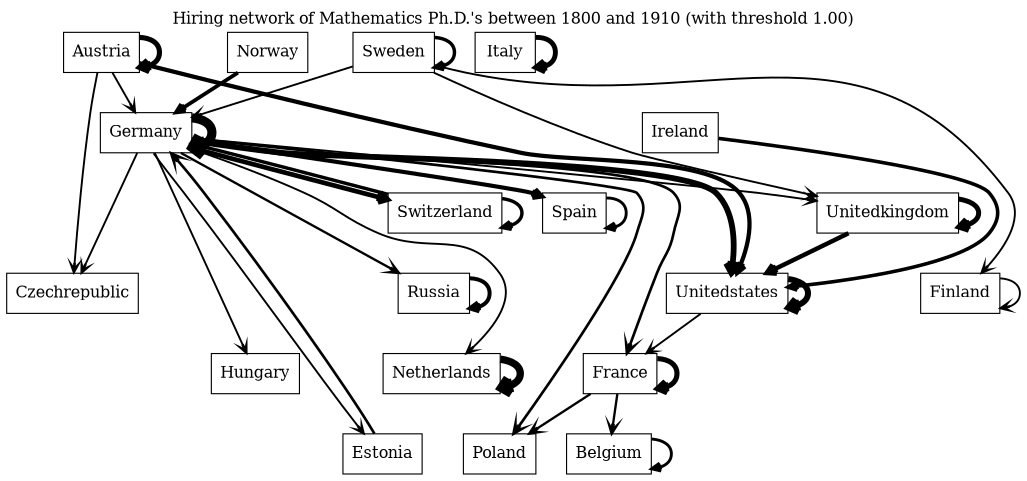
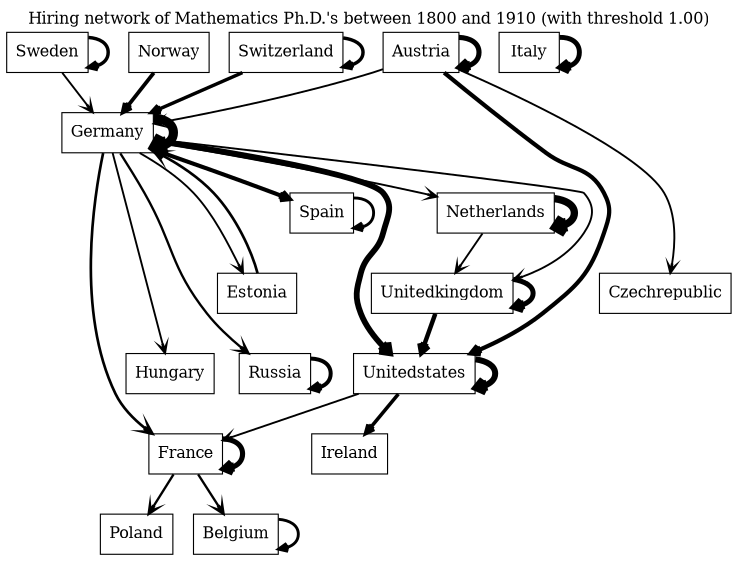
(616, 147) -> (471, 250)
(286, 173) -> none
(567, 181) -> none
(976, 185) -> (385, 410)
(111, 209) -> none
(960, 293) -> none
